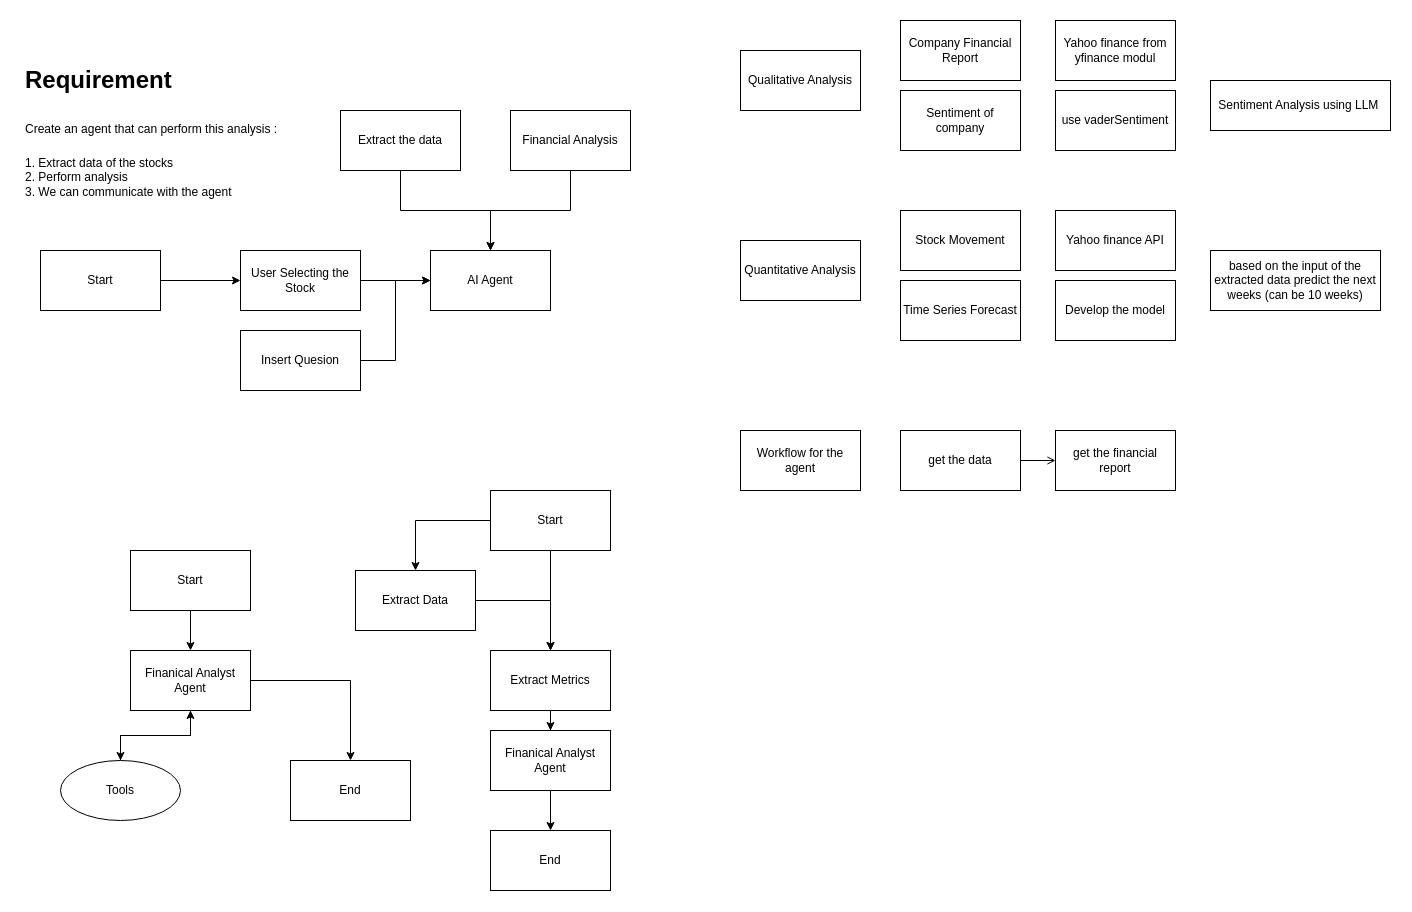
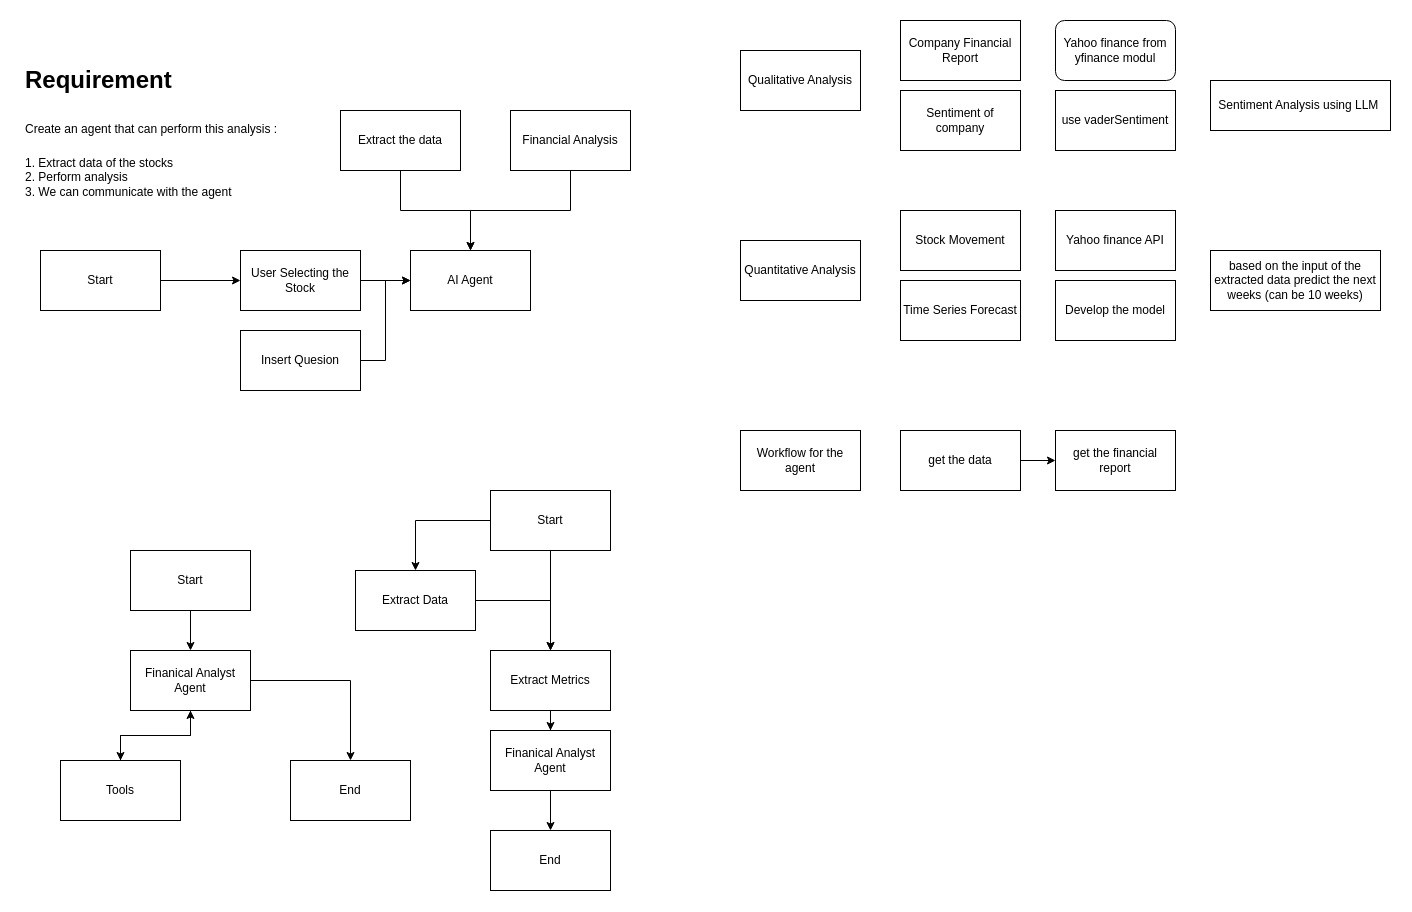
(1116, 51) -> (1116, 51)
(491, 281) -> (471, 281)
(1049, 461) -> (1047, 461)
(121, 791) -> (121, 791)
